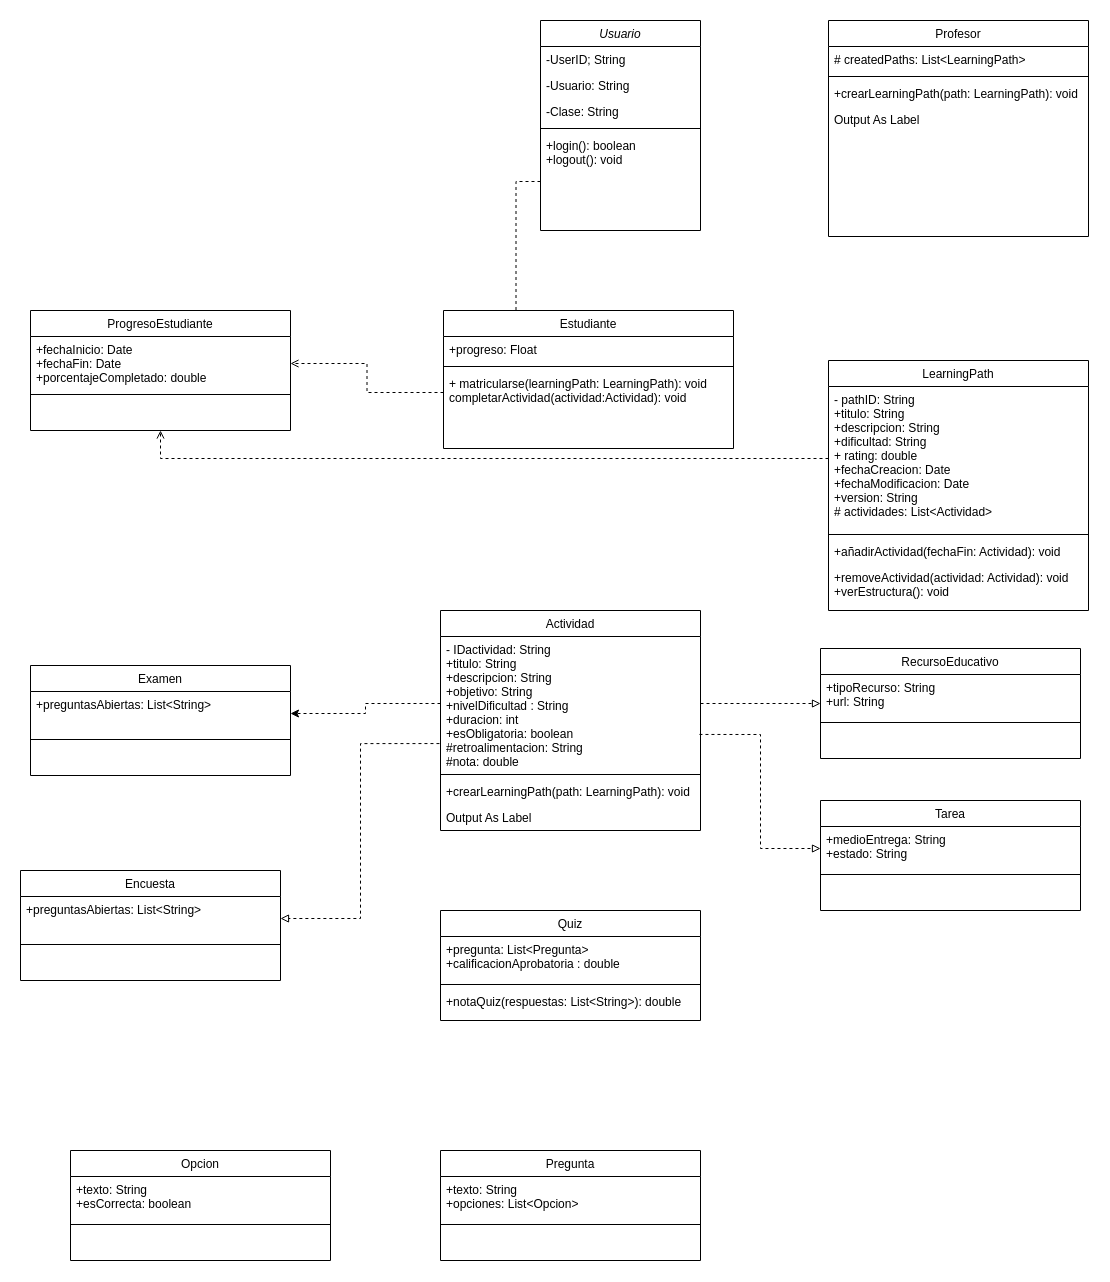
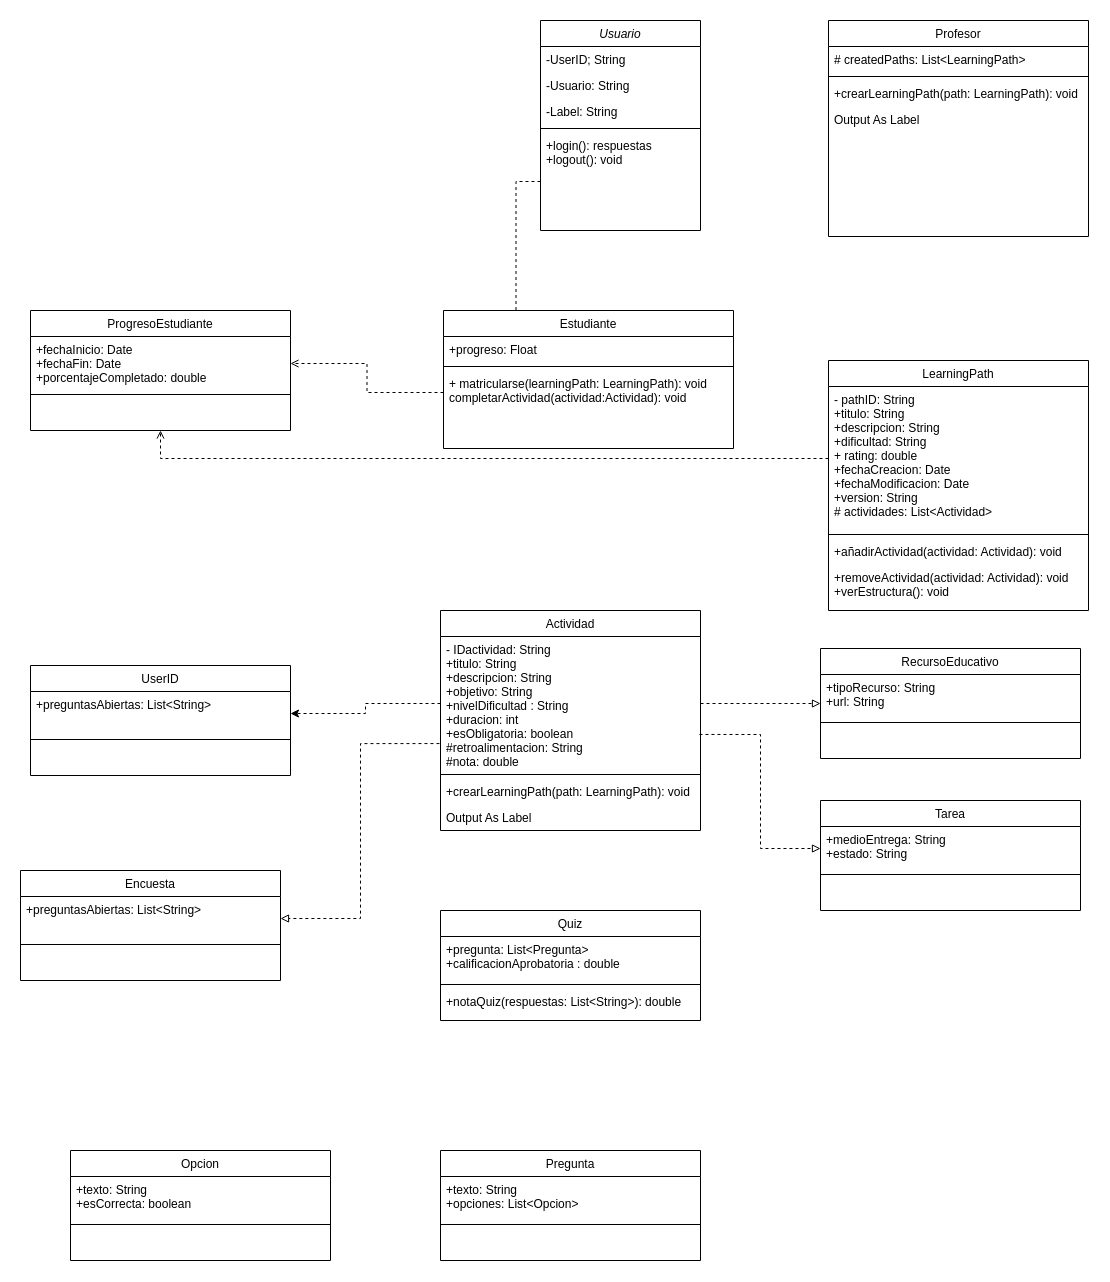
(587, 112) -> (587, 112)
(595, 146) -> (607, 146)
(961, 552) -> (963, 552)
(160, 679) -> (160, 679)
